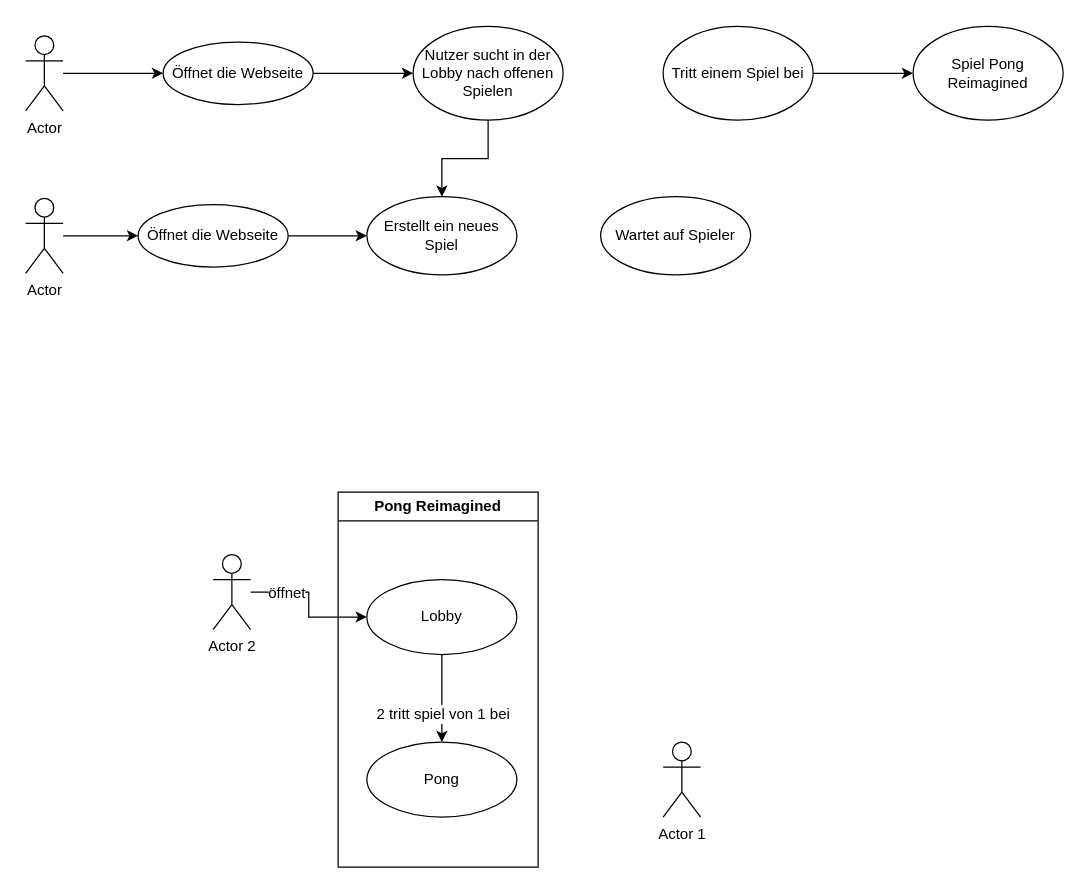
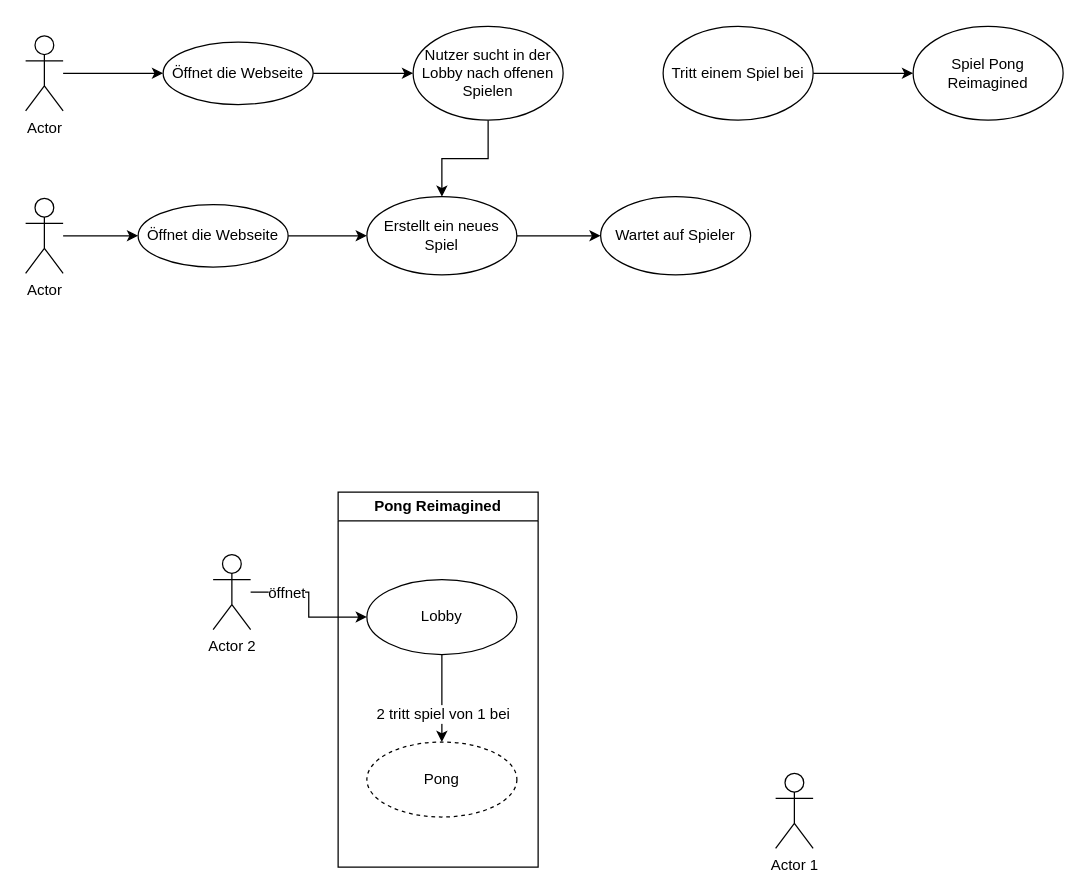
none -> (555, 236)
(442, 779) -> (442, 779)
(682, 779) -> (794, 811)
